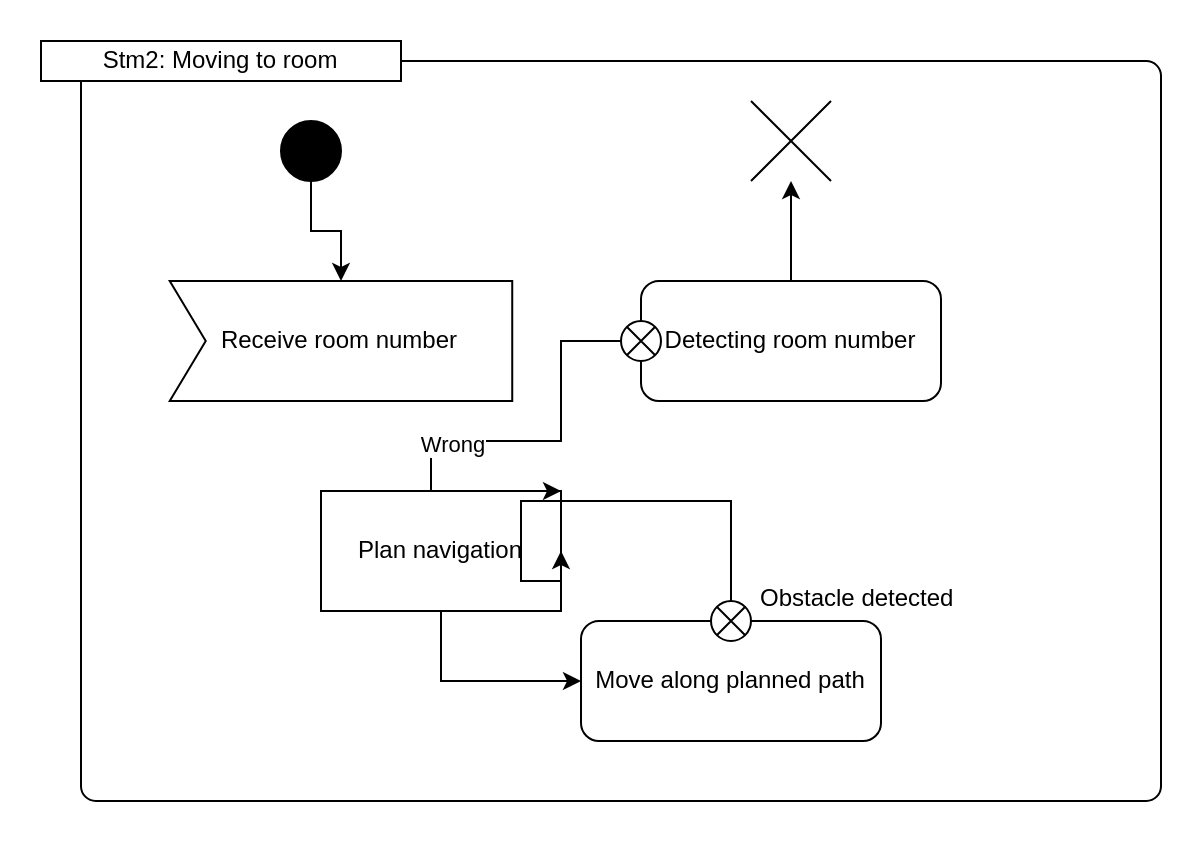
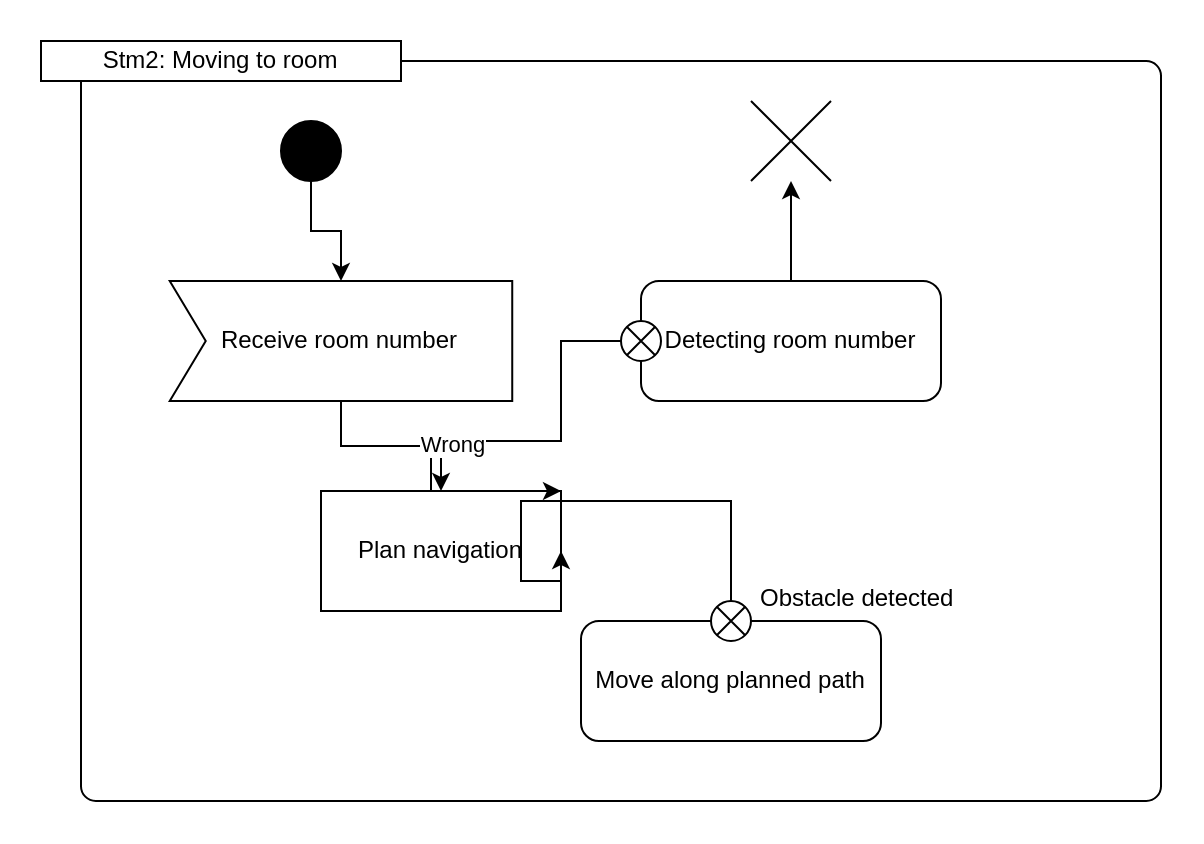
none -> (358, 446)
(469, 681) -> none
